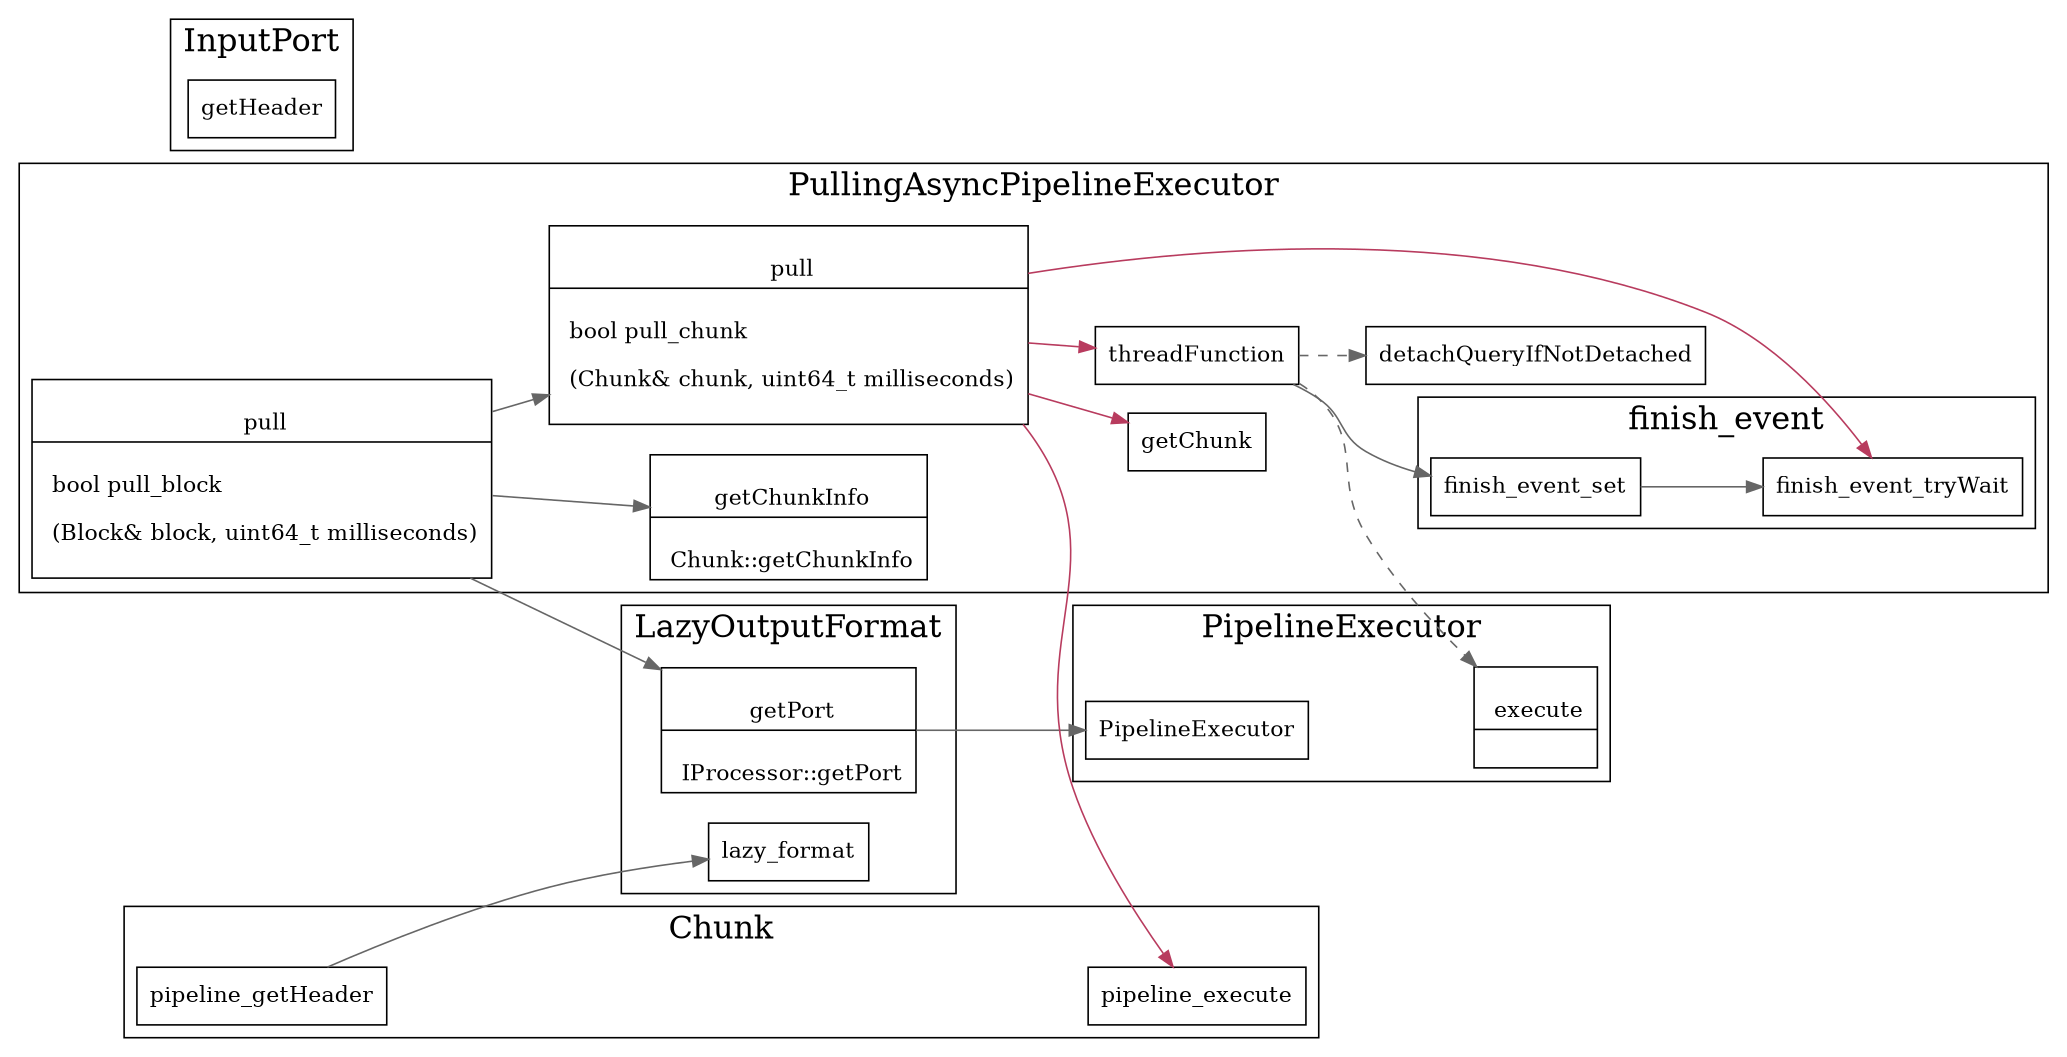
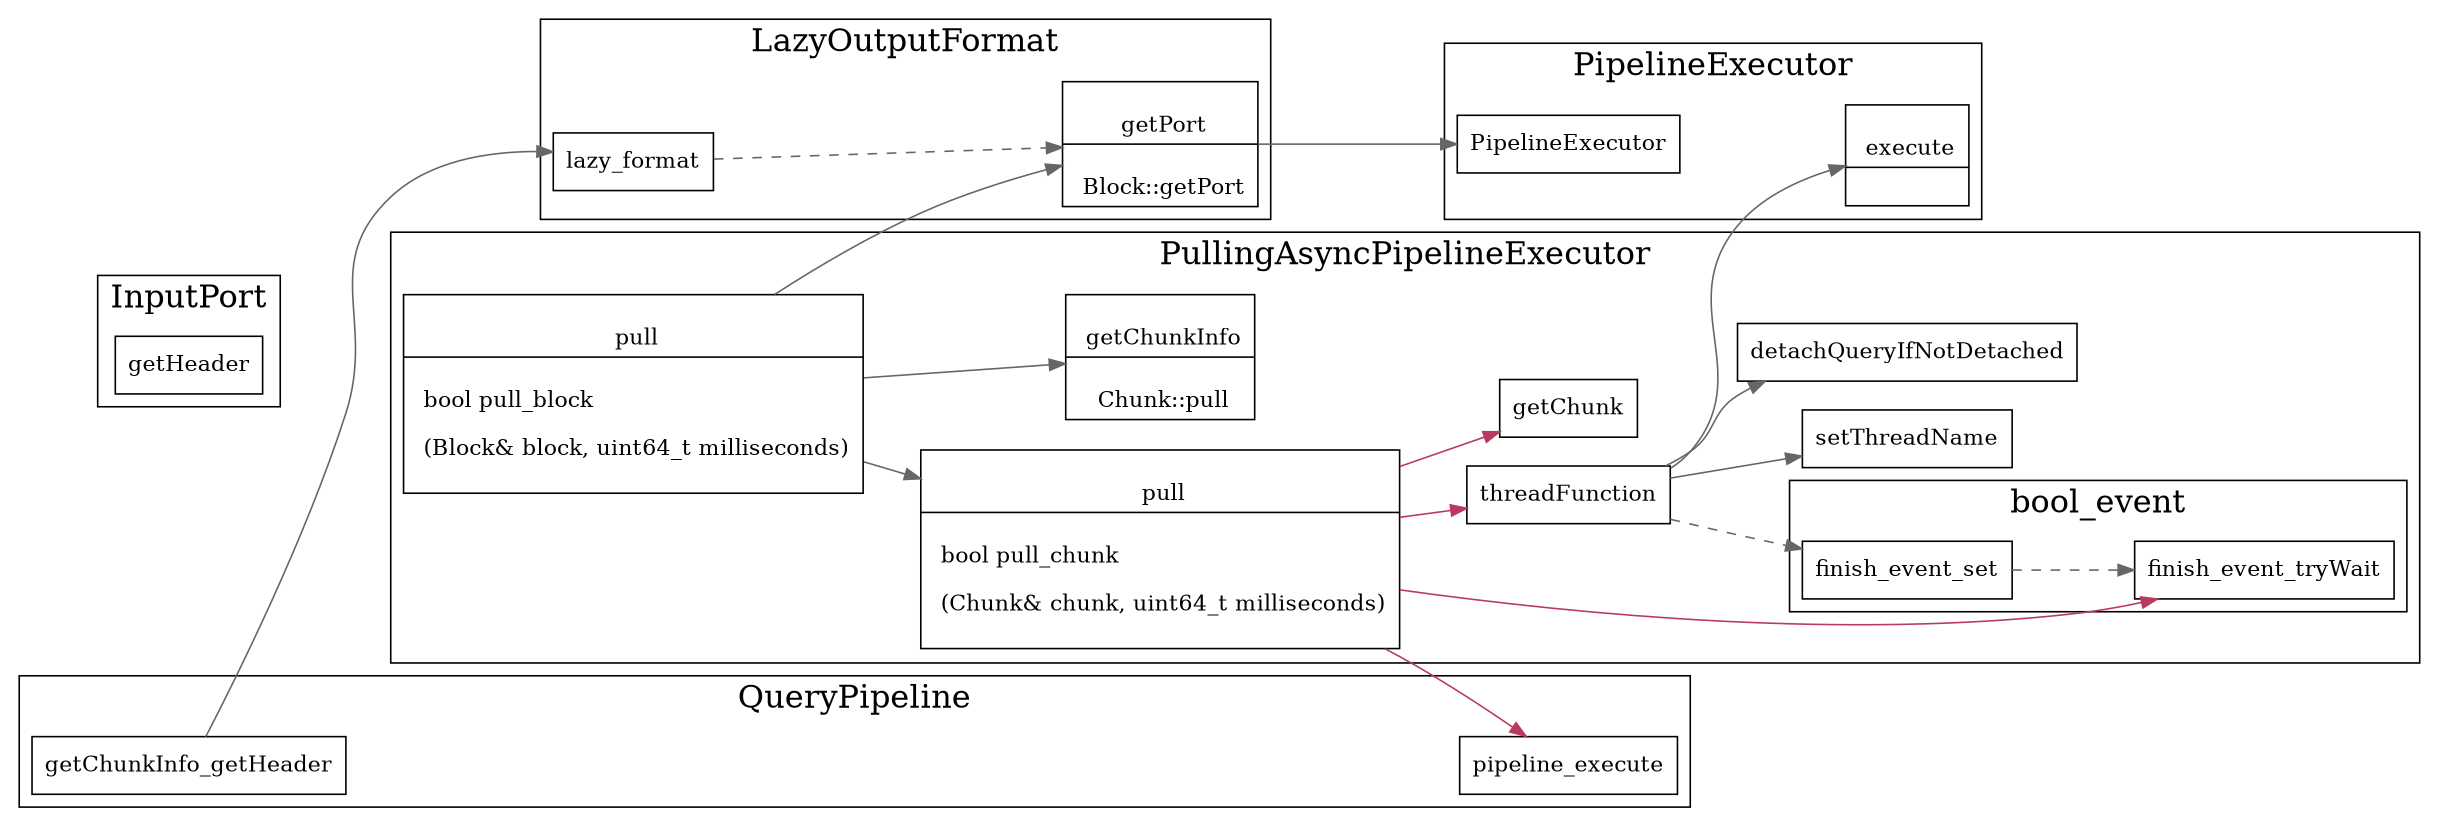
none -> (880, 153)
(1324, 356) -> (1724, 407)
(1727, 421) -> (2098, 504)
none -> (1907, 439)
(1353, 442) -> (1728, 533)
(1694, 487) -> (2065, 570)
(1363, 528) -> (1712, 298)
(789, 560) -> (1160, 400)
(789, 773) -> (1160, 187)
(721, 930) -> (855, 700)
(262, 996) -> (189, 765)
